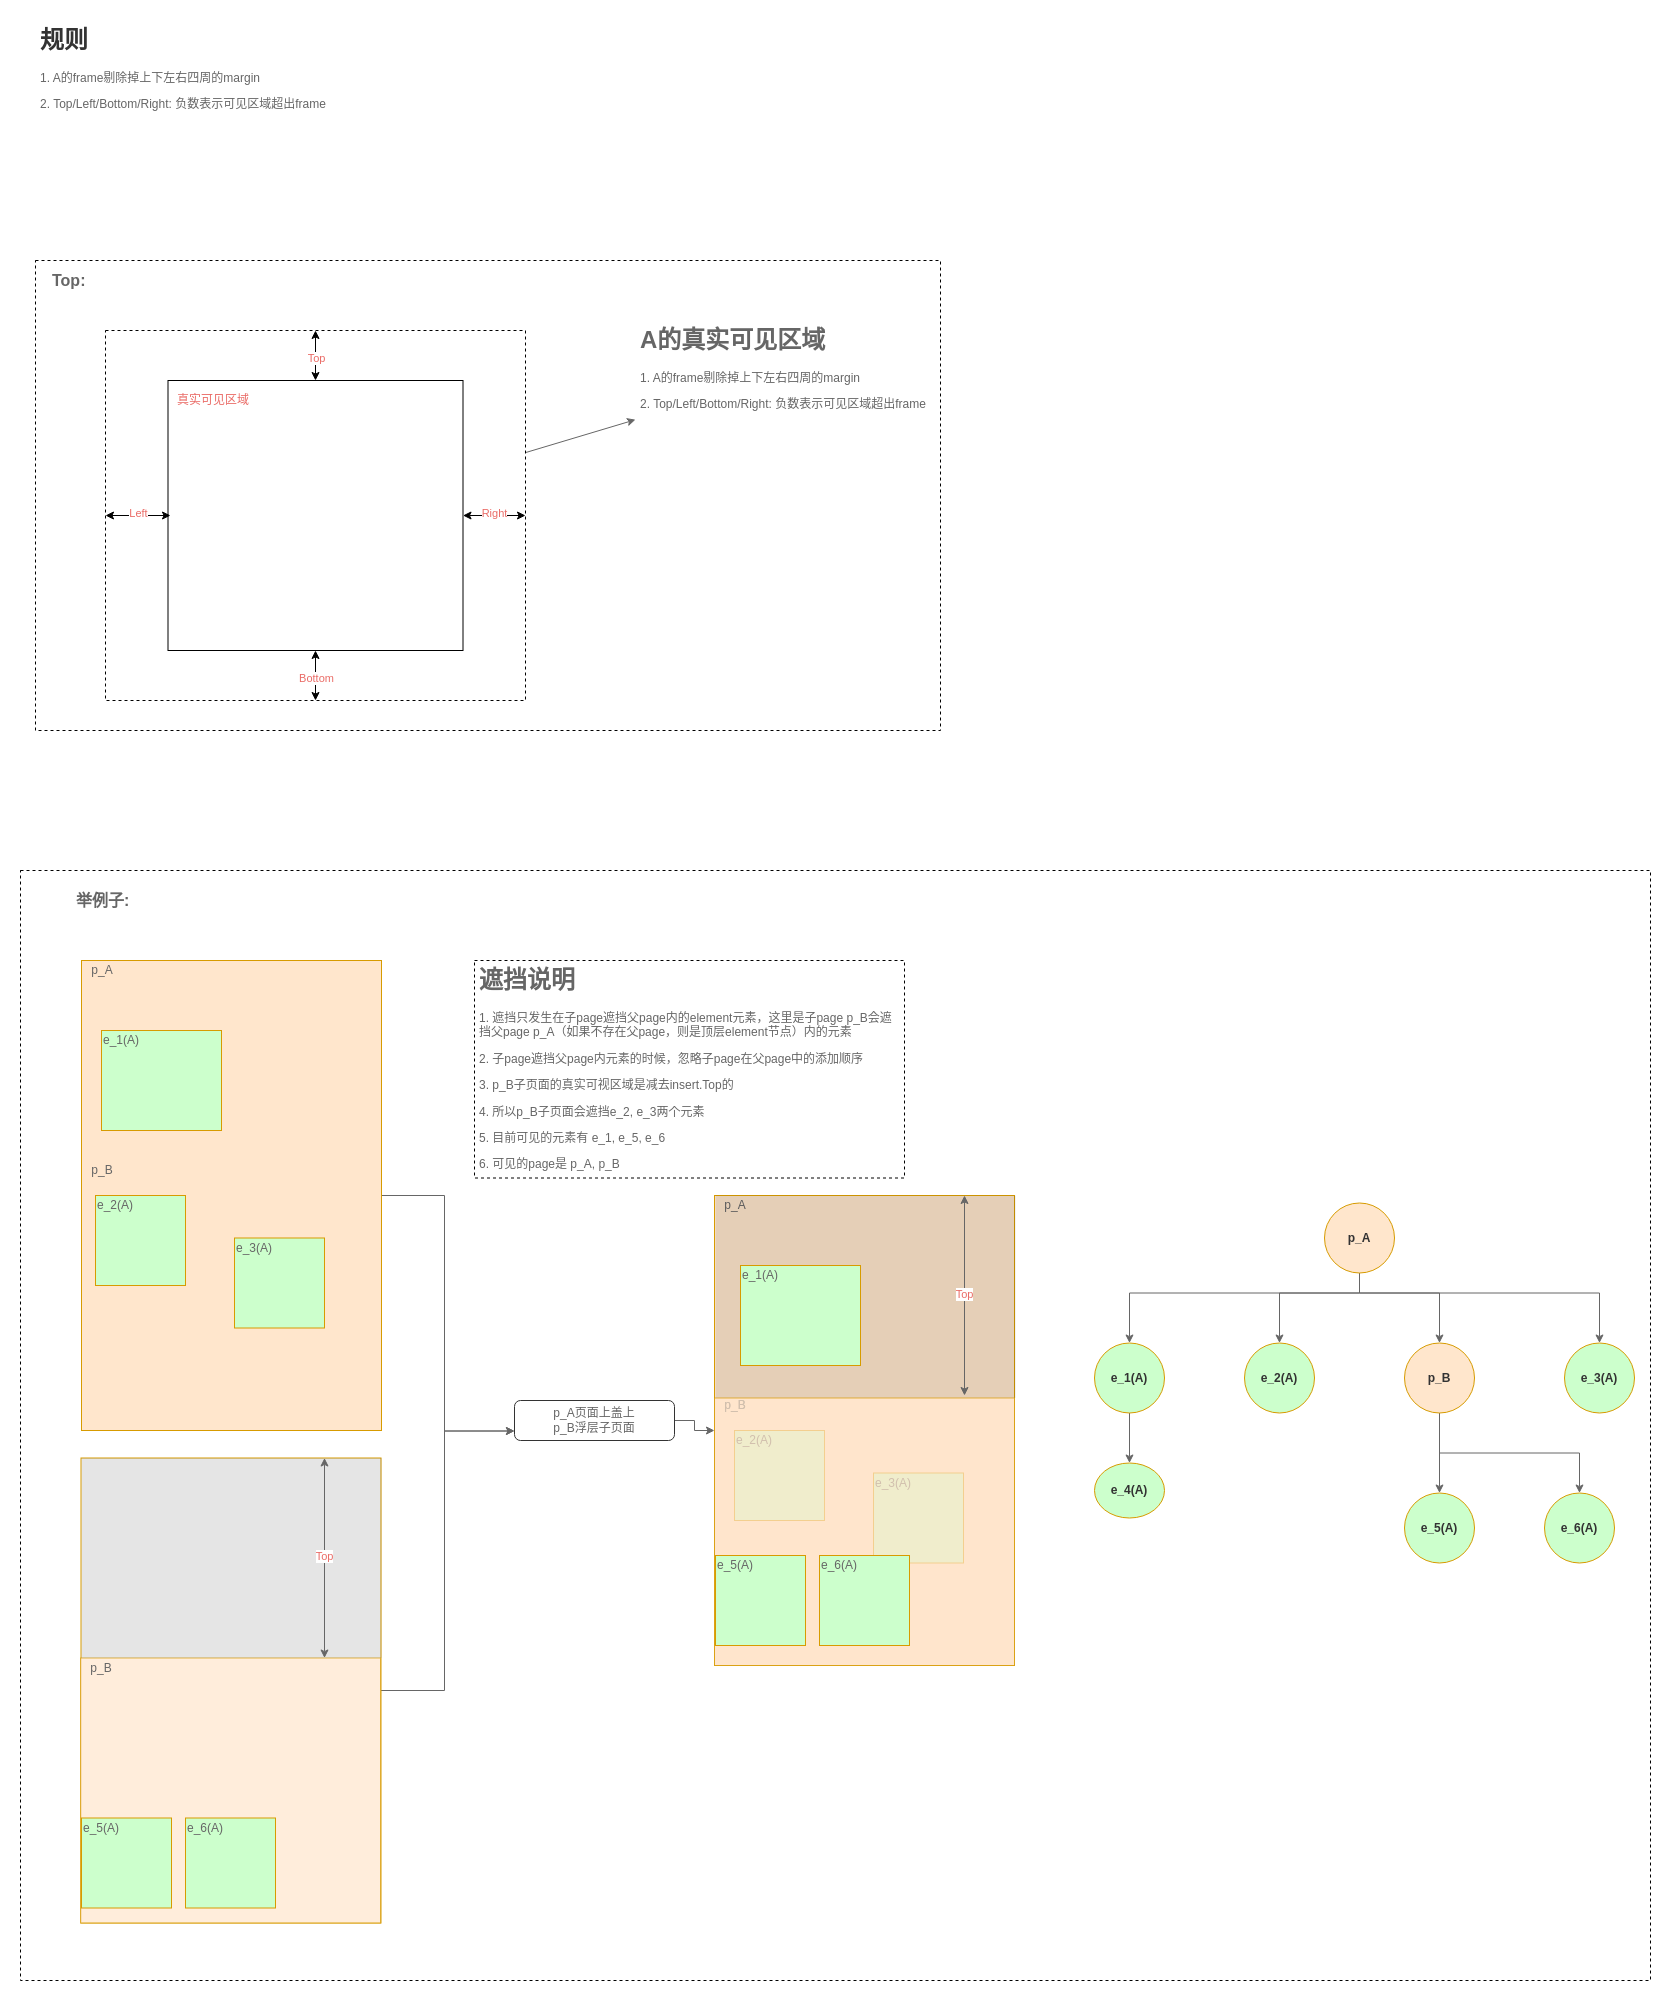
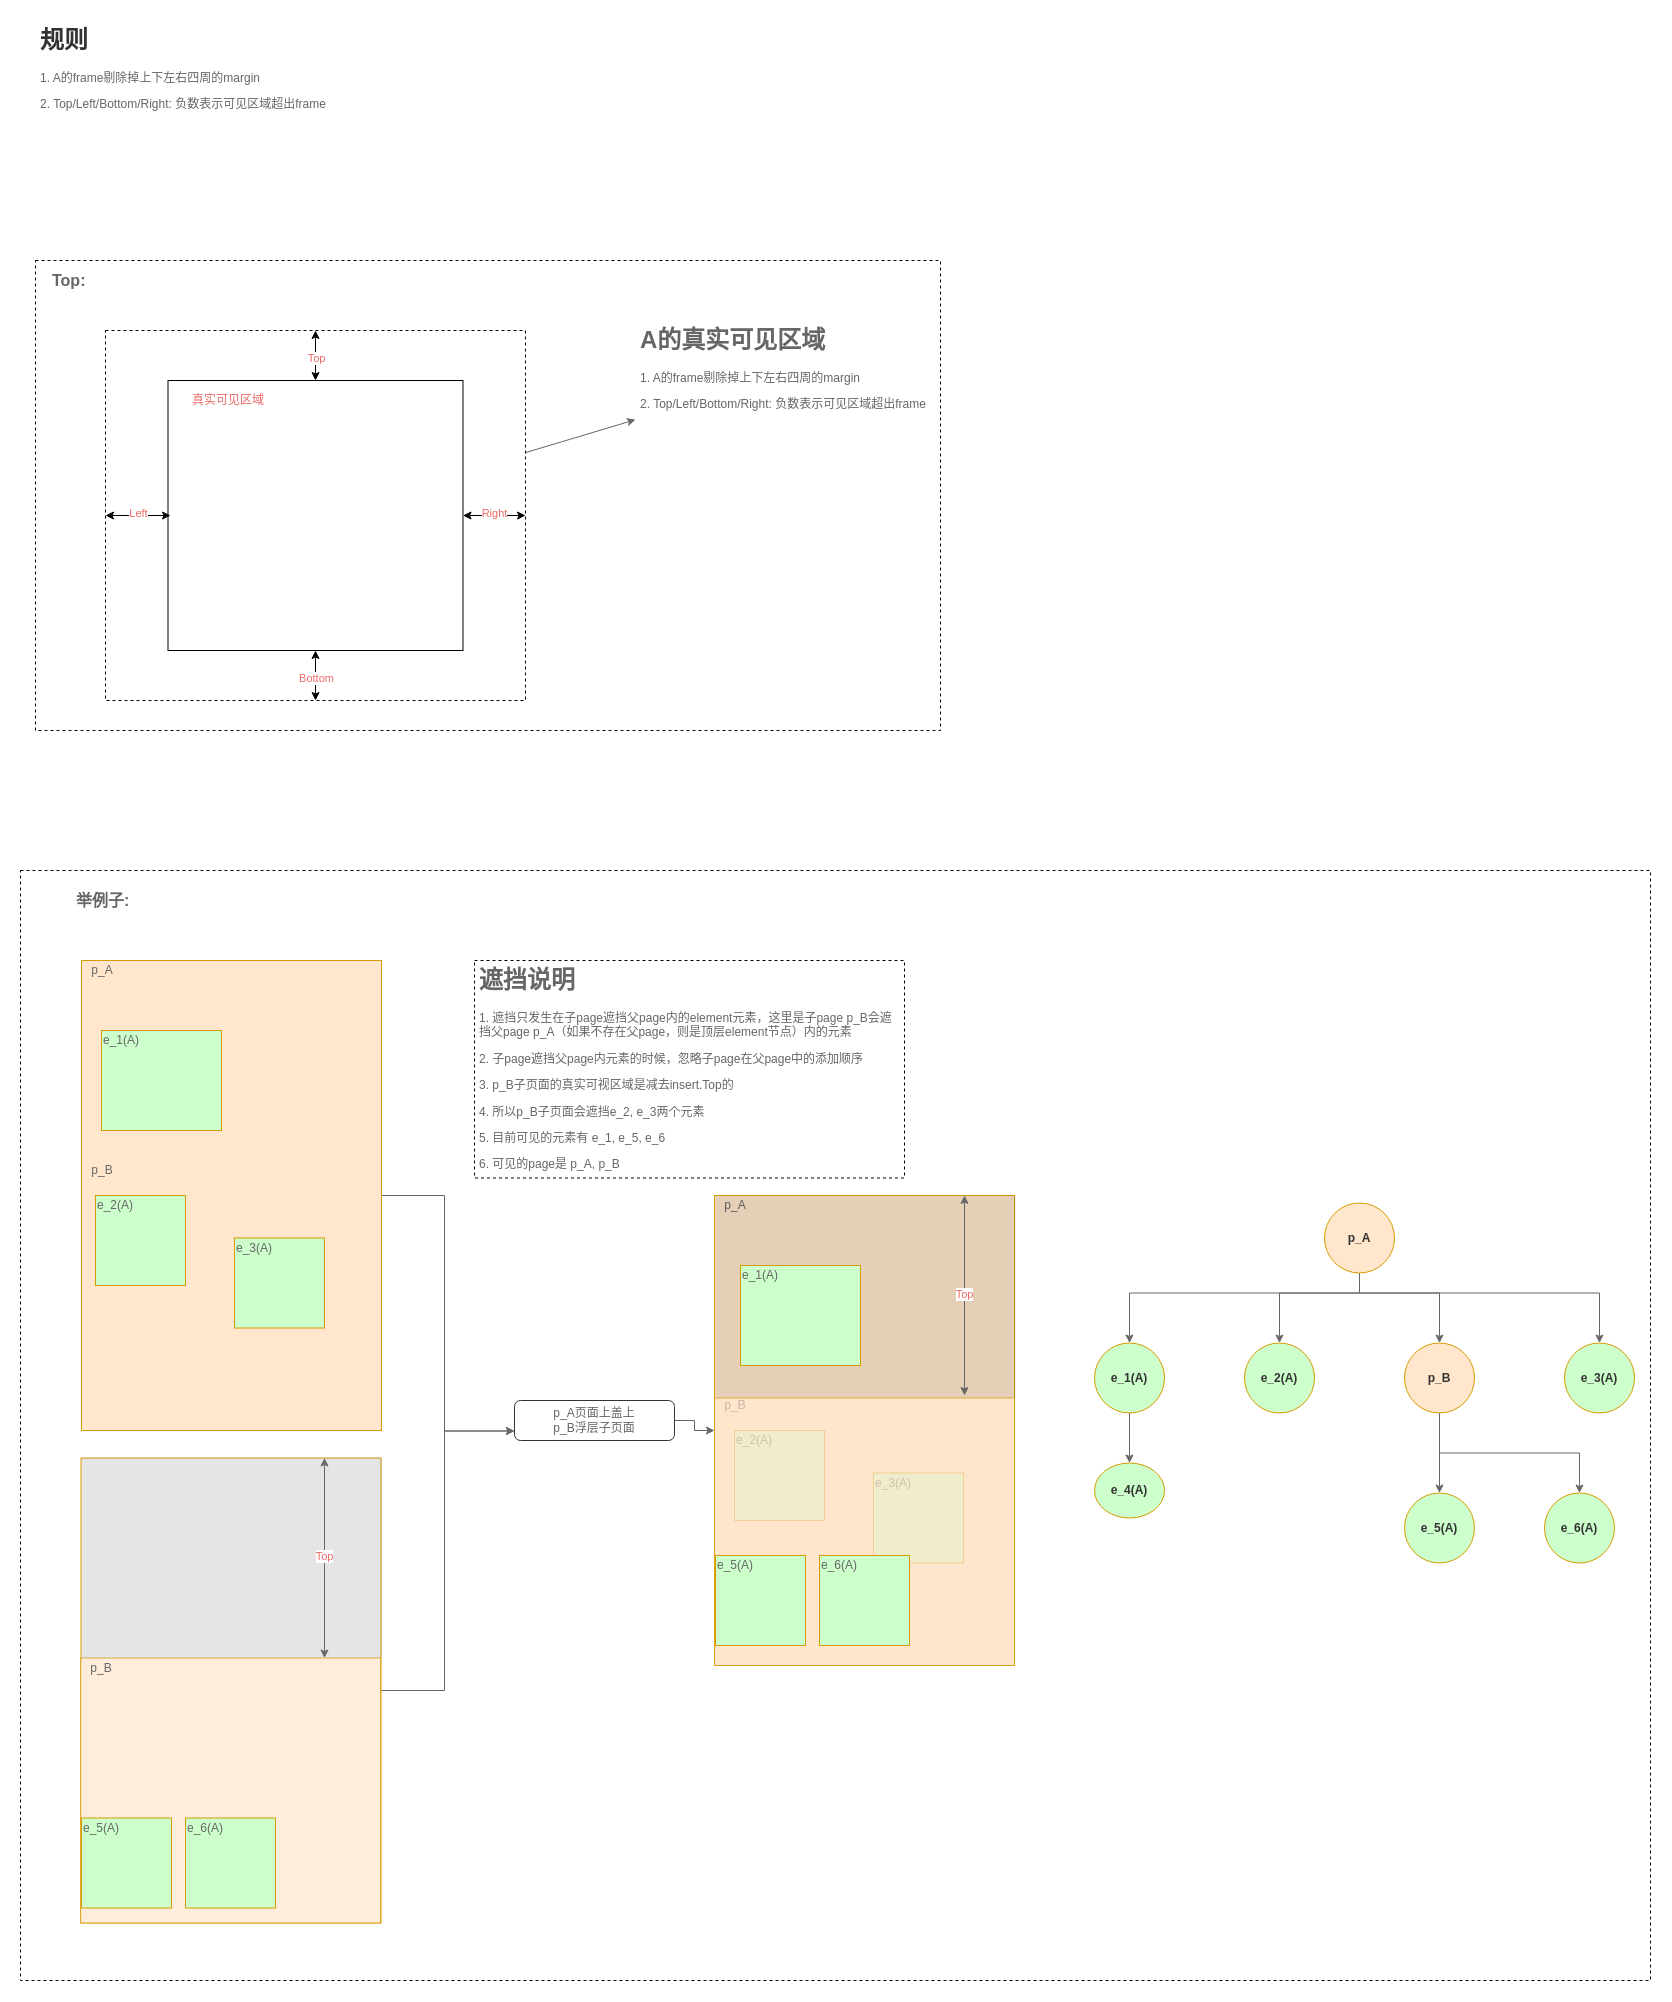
(216, 401) -> (231, 401)
